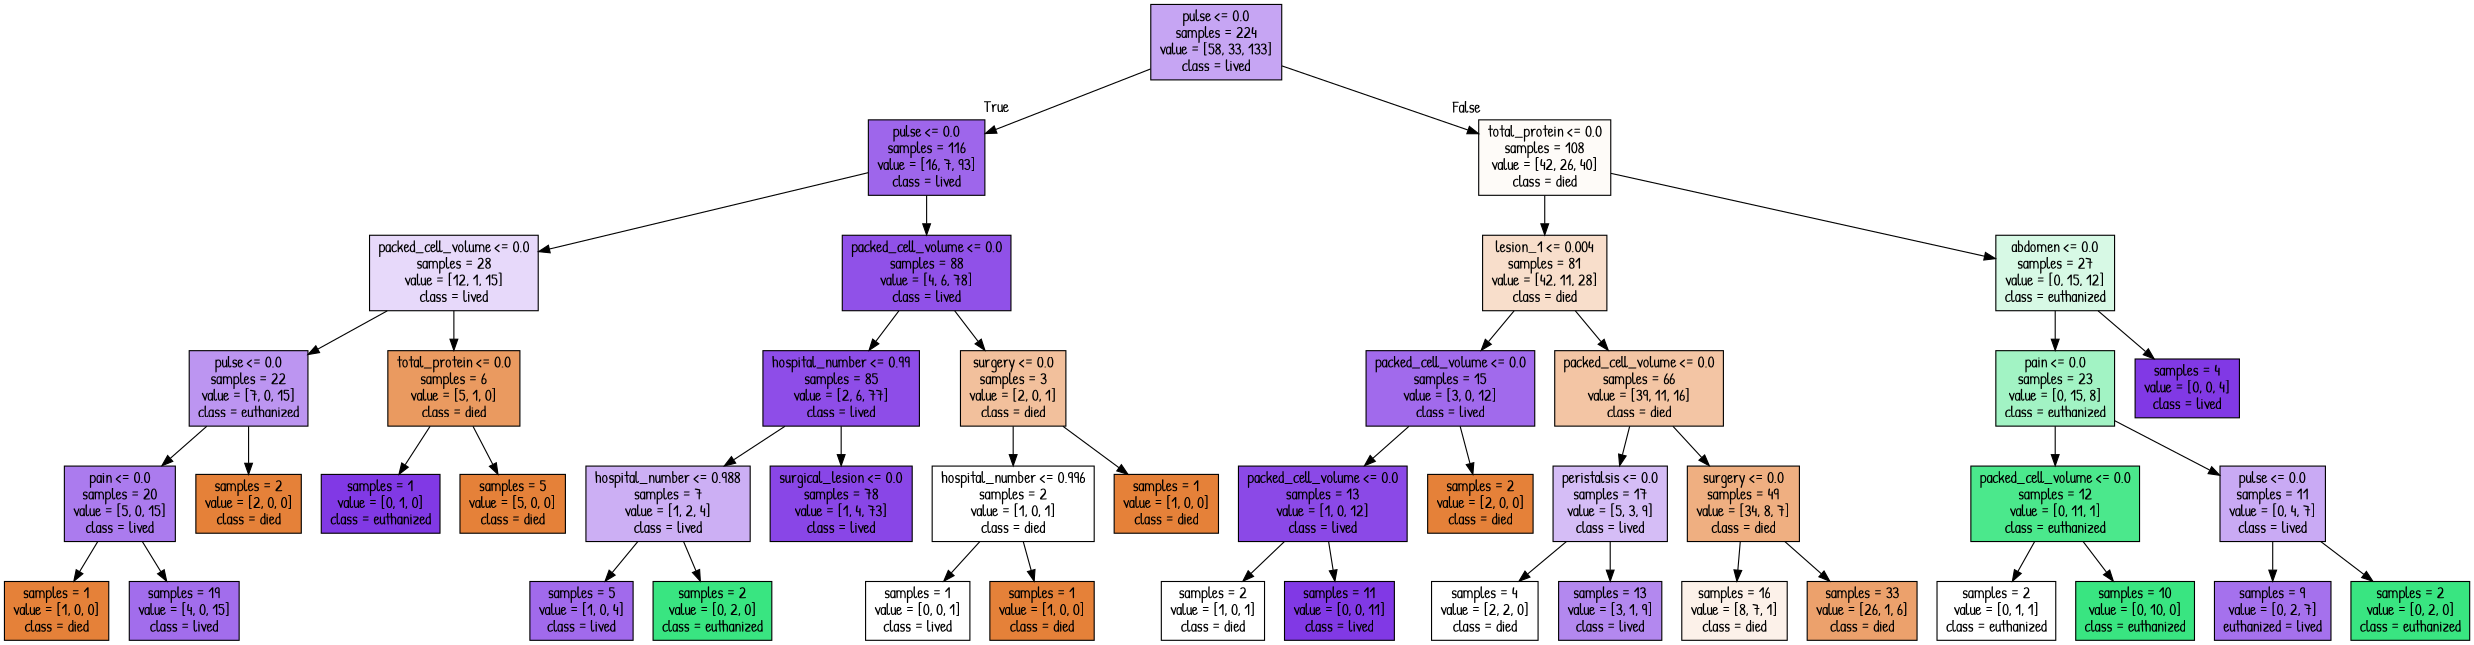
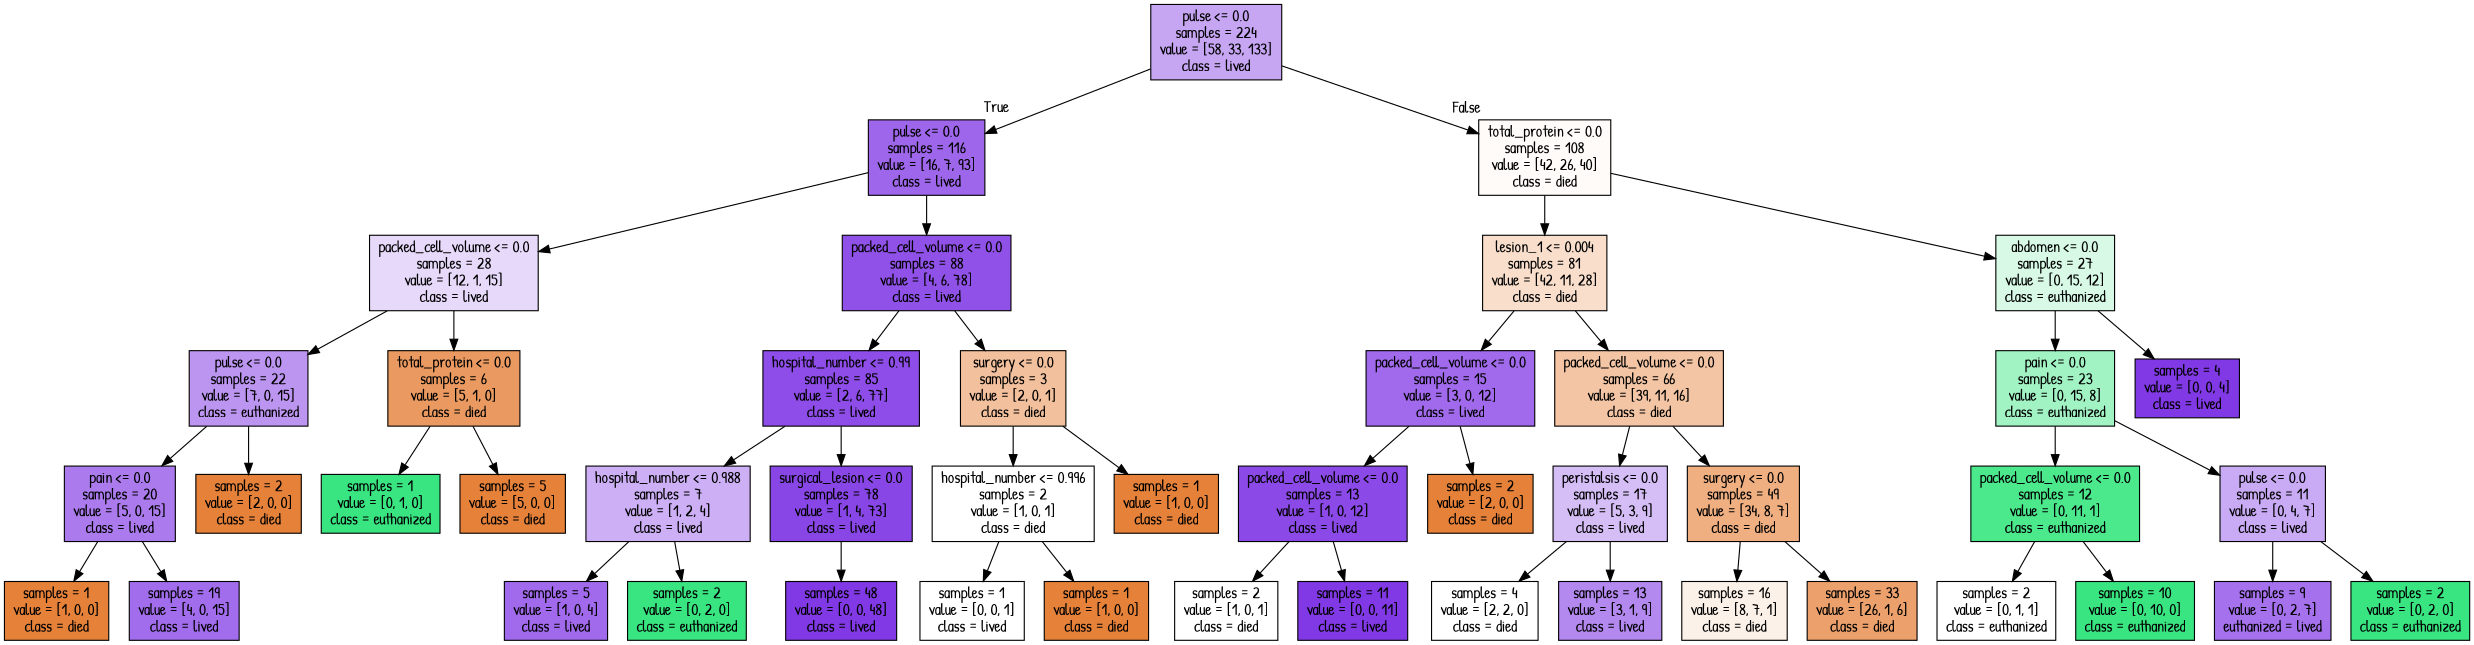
(381, 504) -> (381, 504)
none -> (841, 611)
